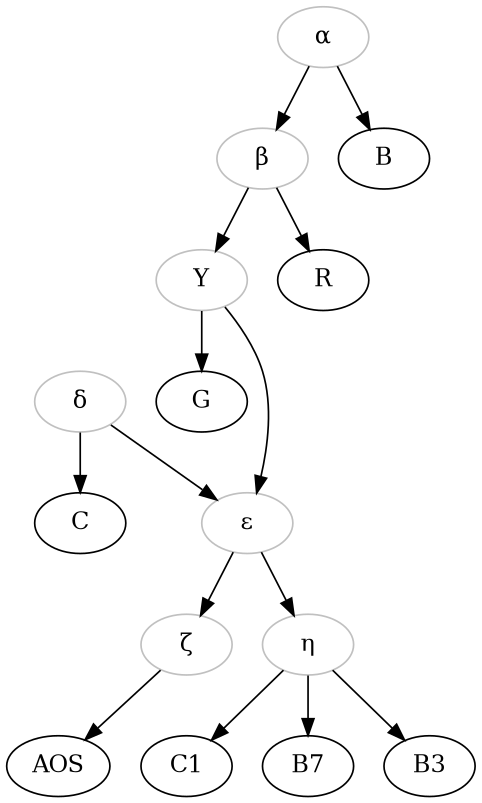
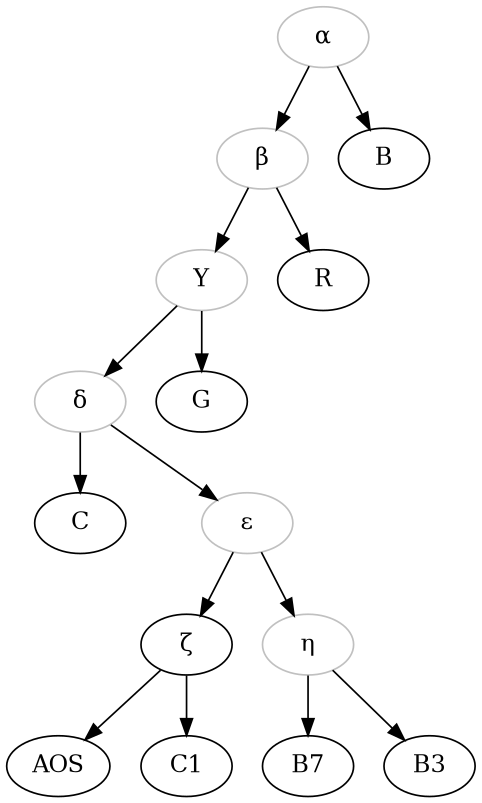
(266, 387) -> (147, 335)
(187, 645) -> (187, 645)
(254, 699) -> (187, 697)
